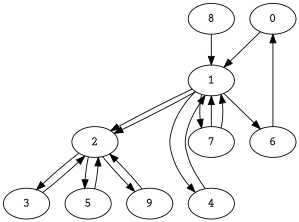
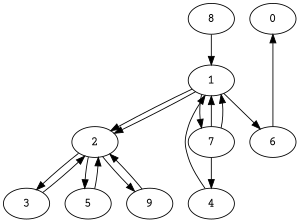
(245, 47) -> none
(170, 138) -> (211, 169)
